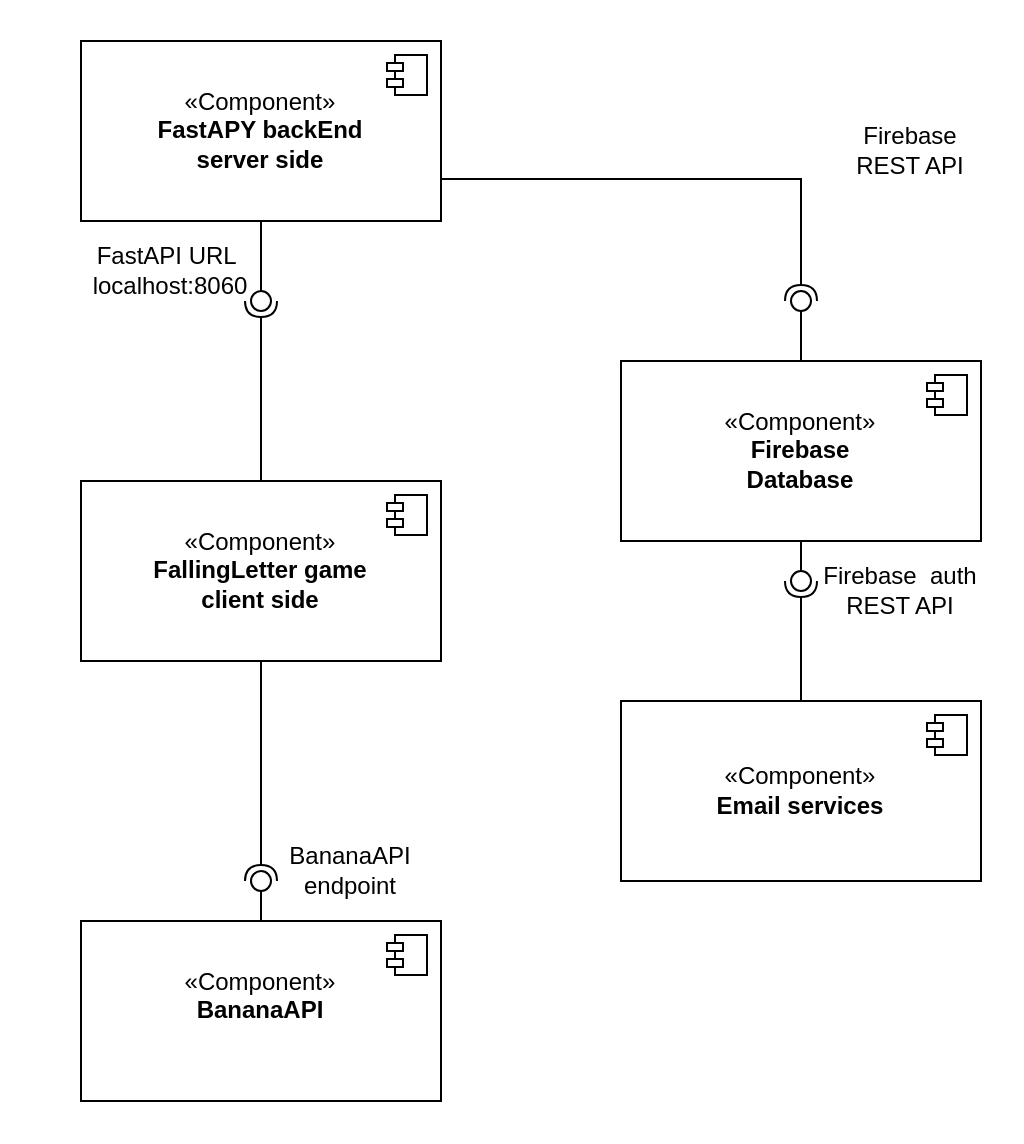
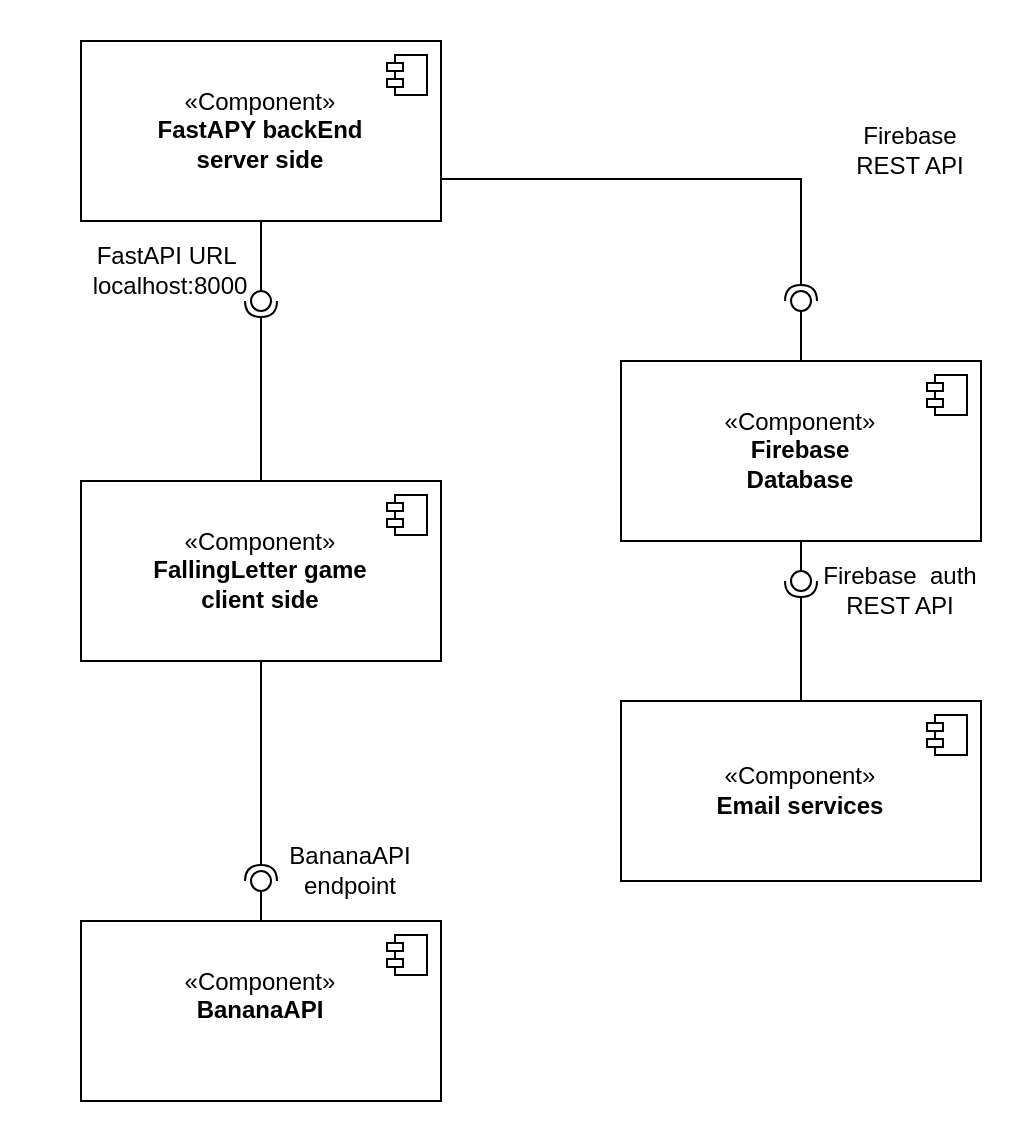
(171, 271) -> (171, 271)
